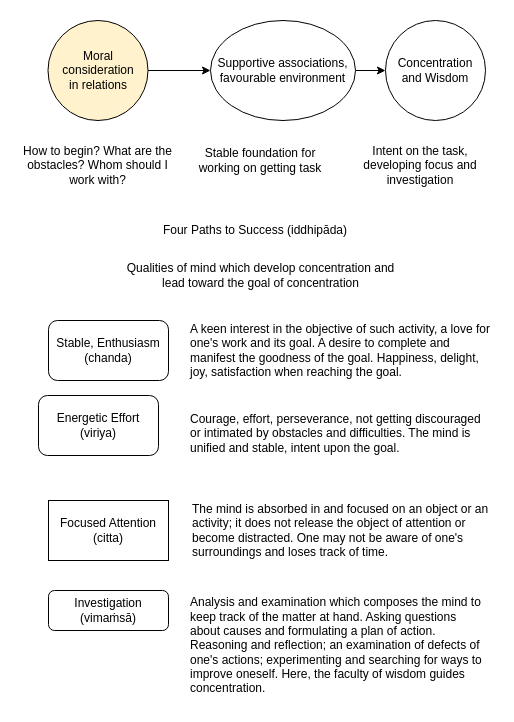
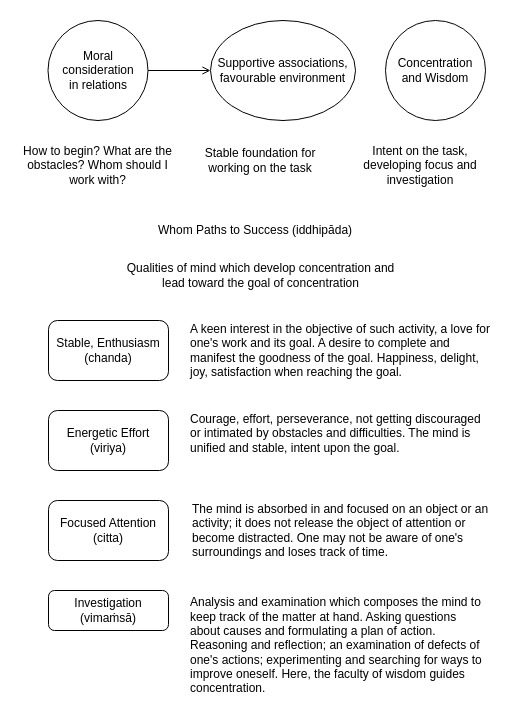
(98, 71) -> (98, 71)
(202, 71) -> (204, 71)
(367, 71) -> none
(261, 161) -> (261, 161)
(256, 231) -> (256, 231)
(99, 426) -> (109, 441)
(109, 531) -> (109, 531)
